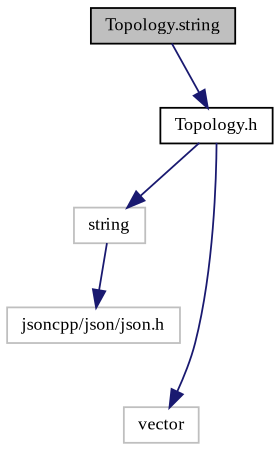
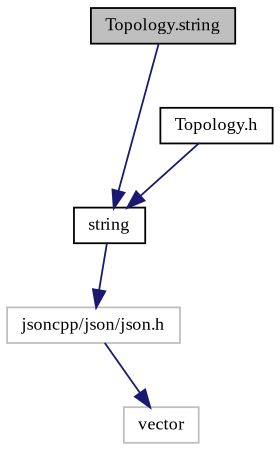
(186, 68) -> (139, 117)
(110, 225) -> (110, 225)
(208, 269) -> (122, 368)
